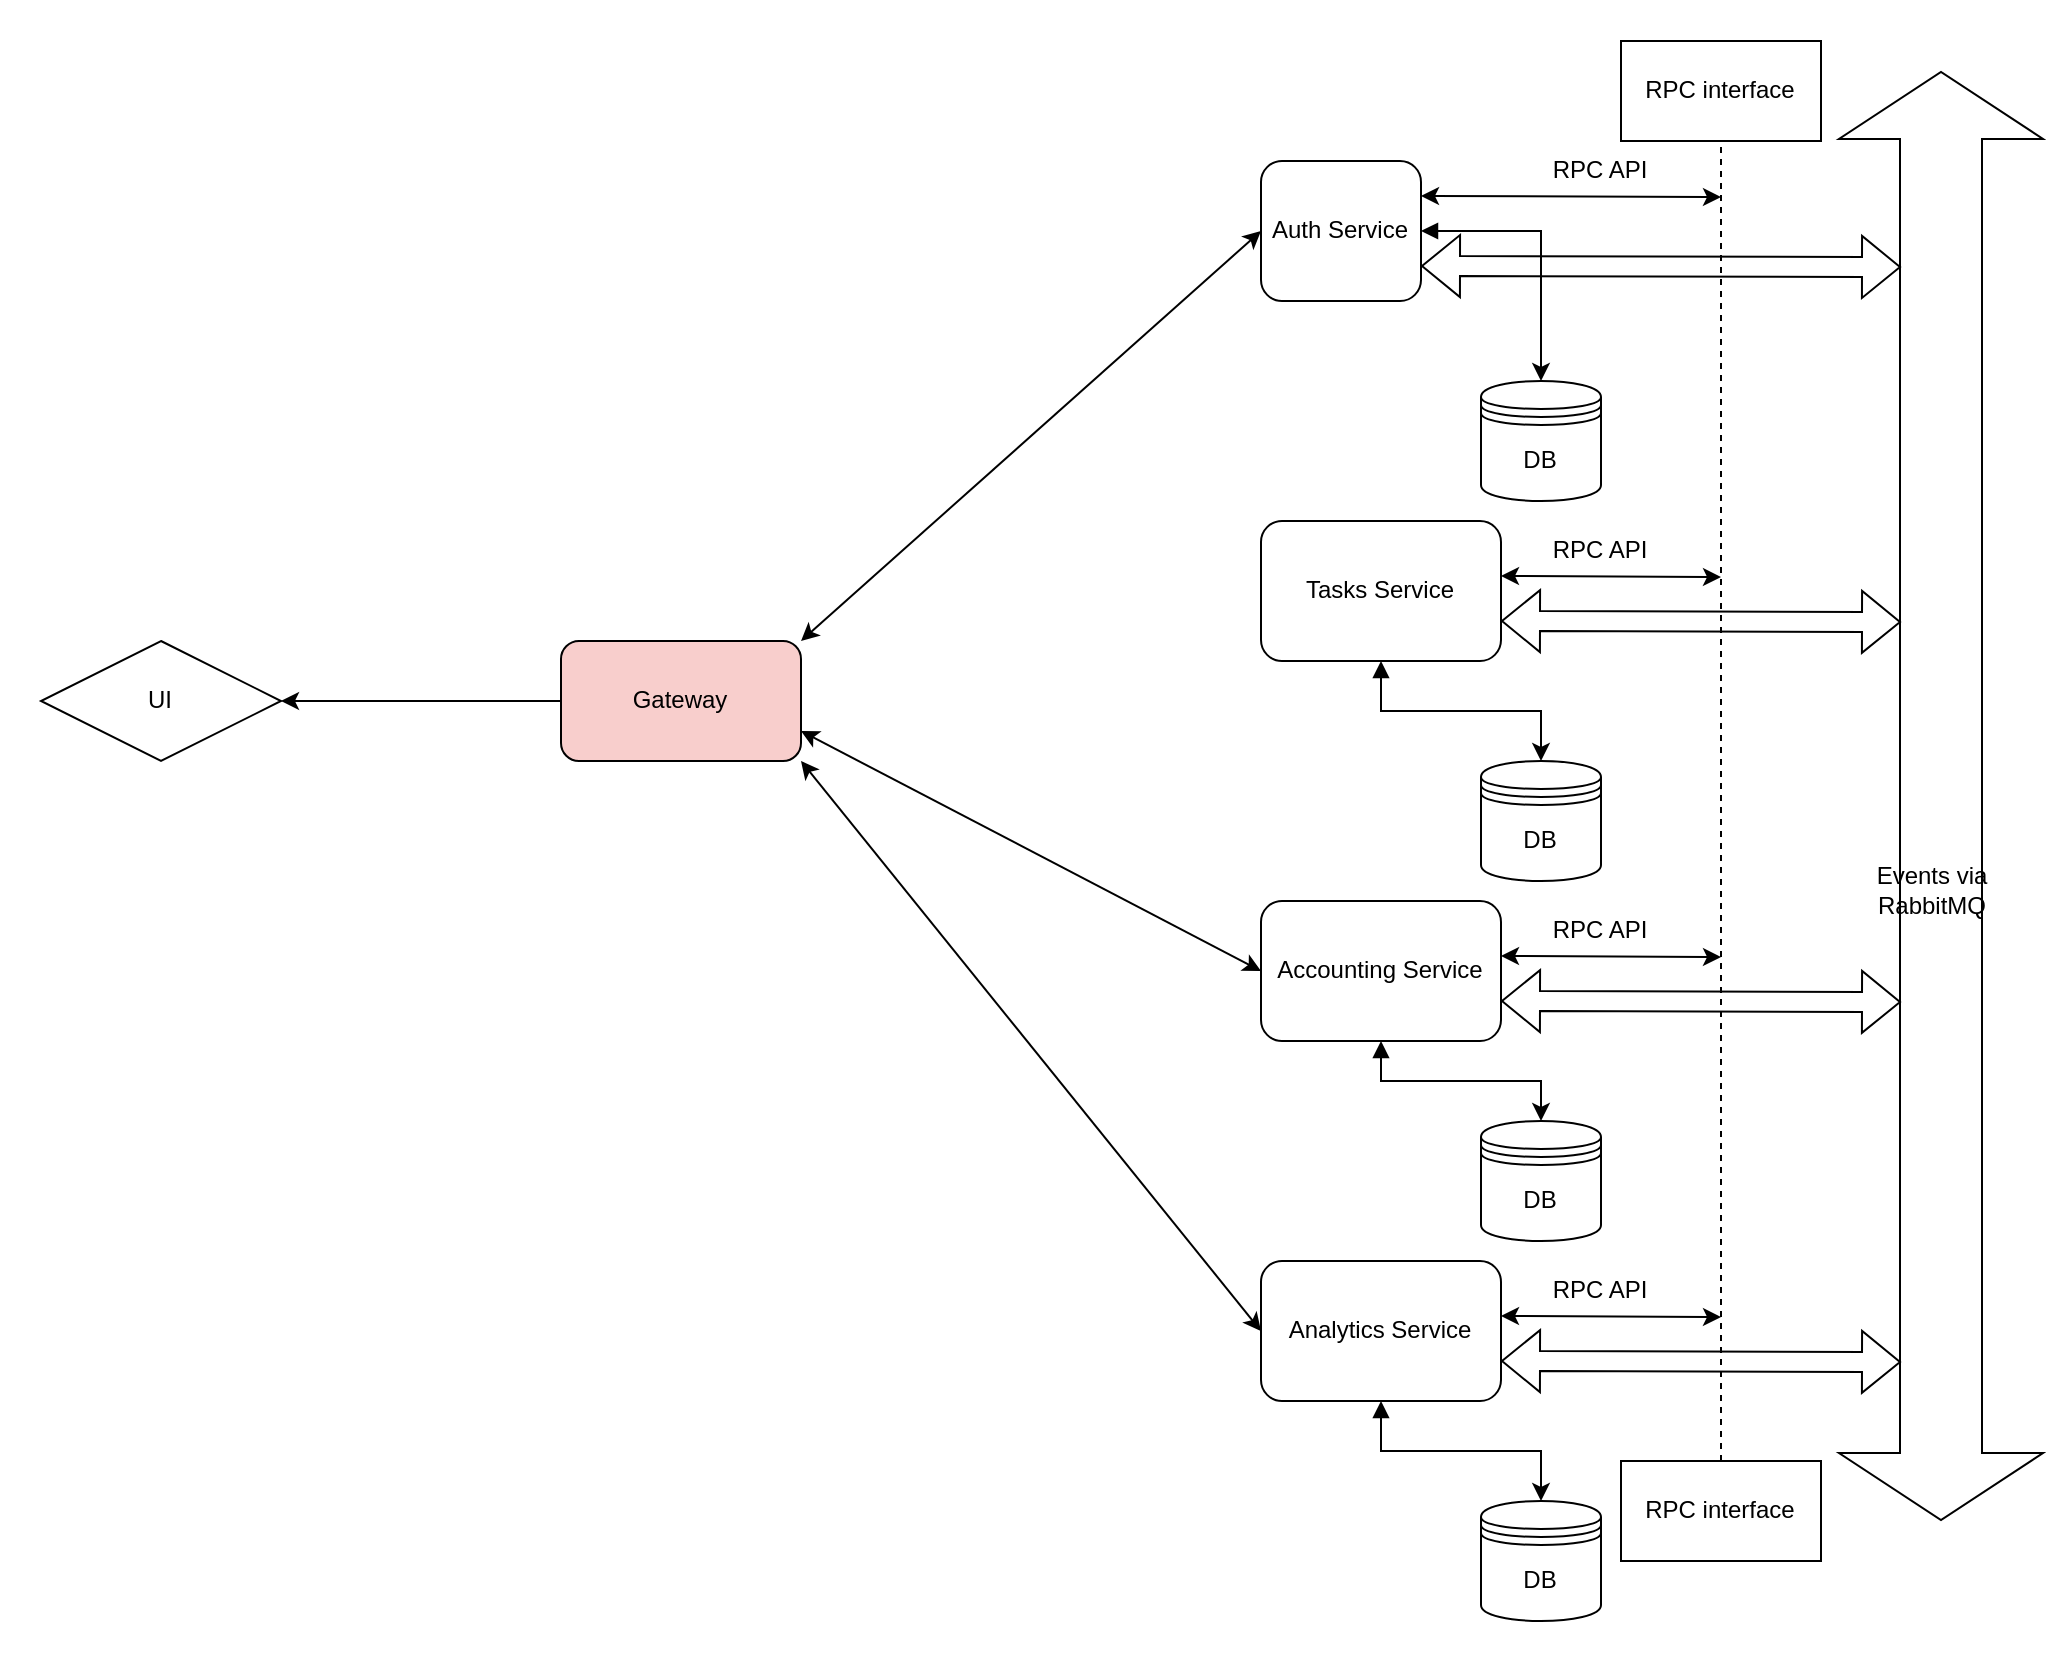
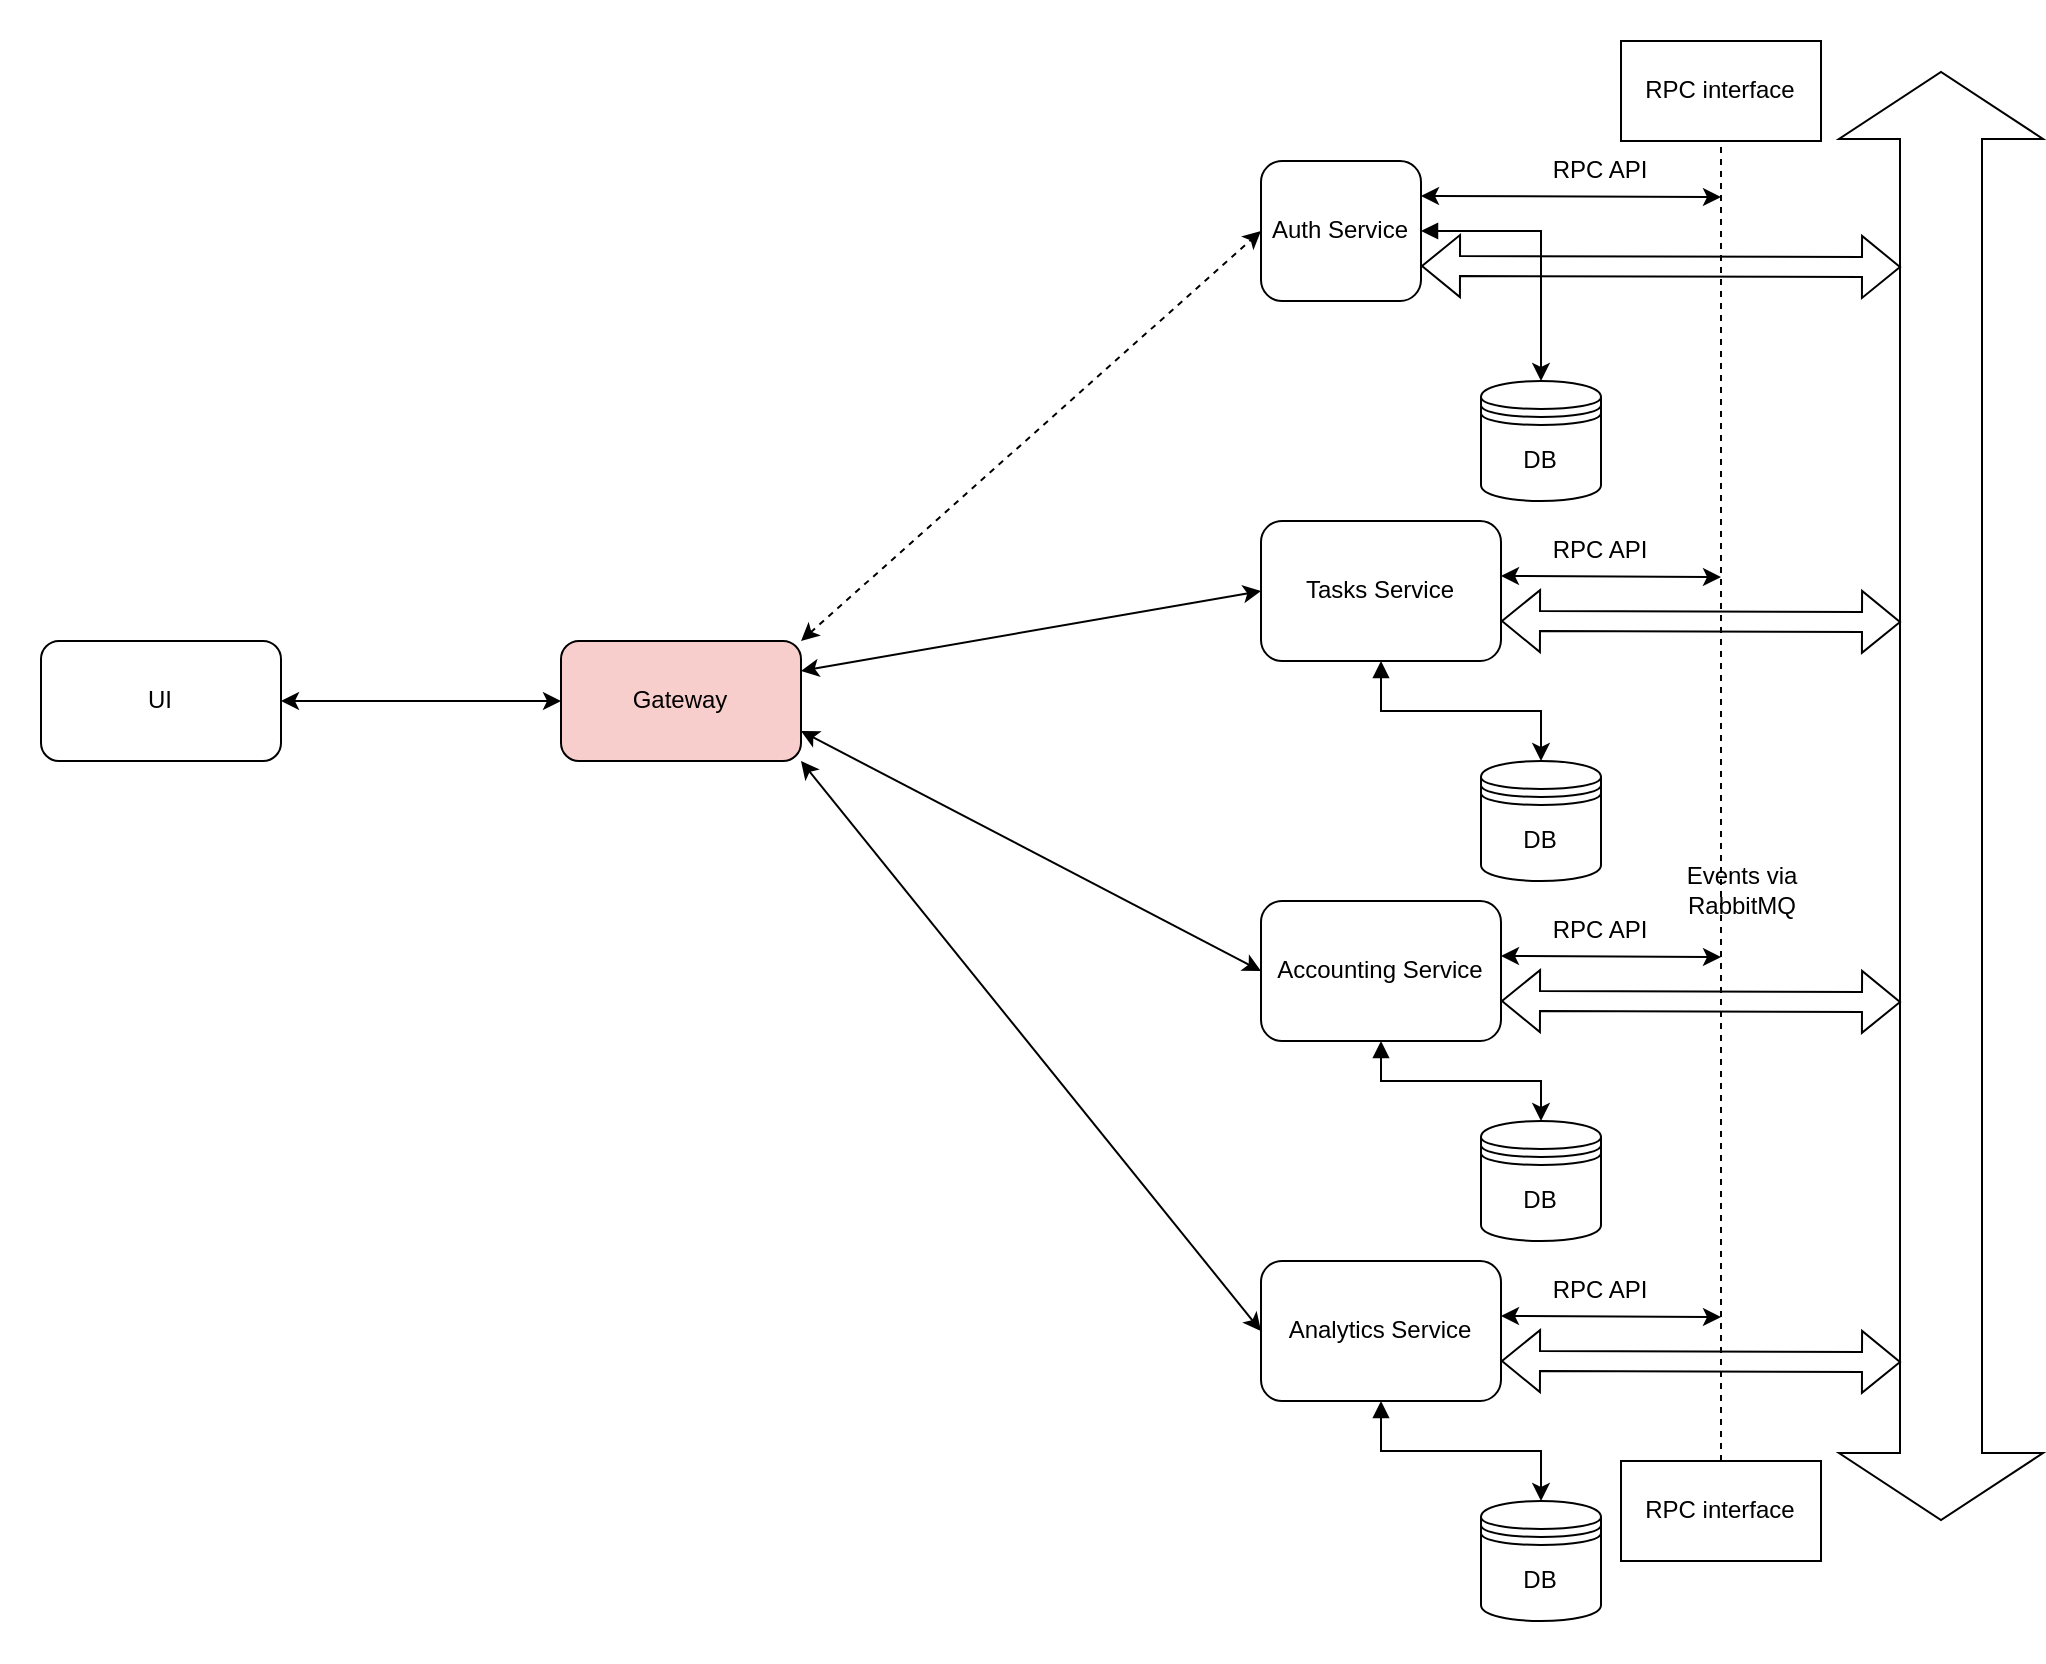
(1032, 435) -> (1032, 435)
none -> (1031, 631)
(161, 701) -> (161, 701)
(551, 701) -> (546, 701)
(1933, 891) -> (1743, 891)
